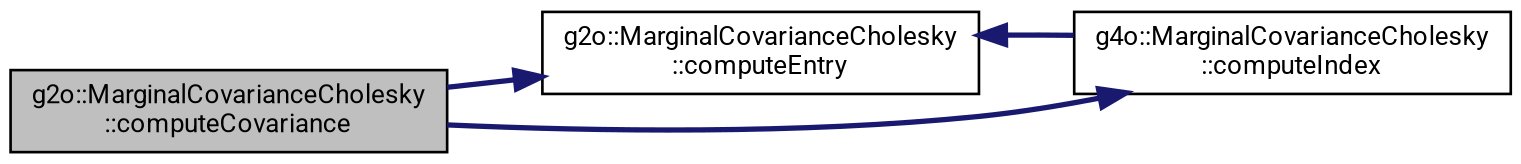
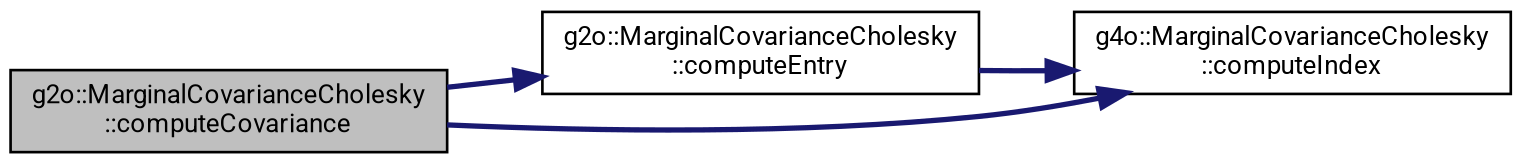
(1040, 35) -> (1013, 71)
